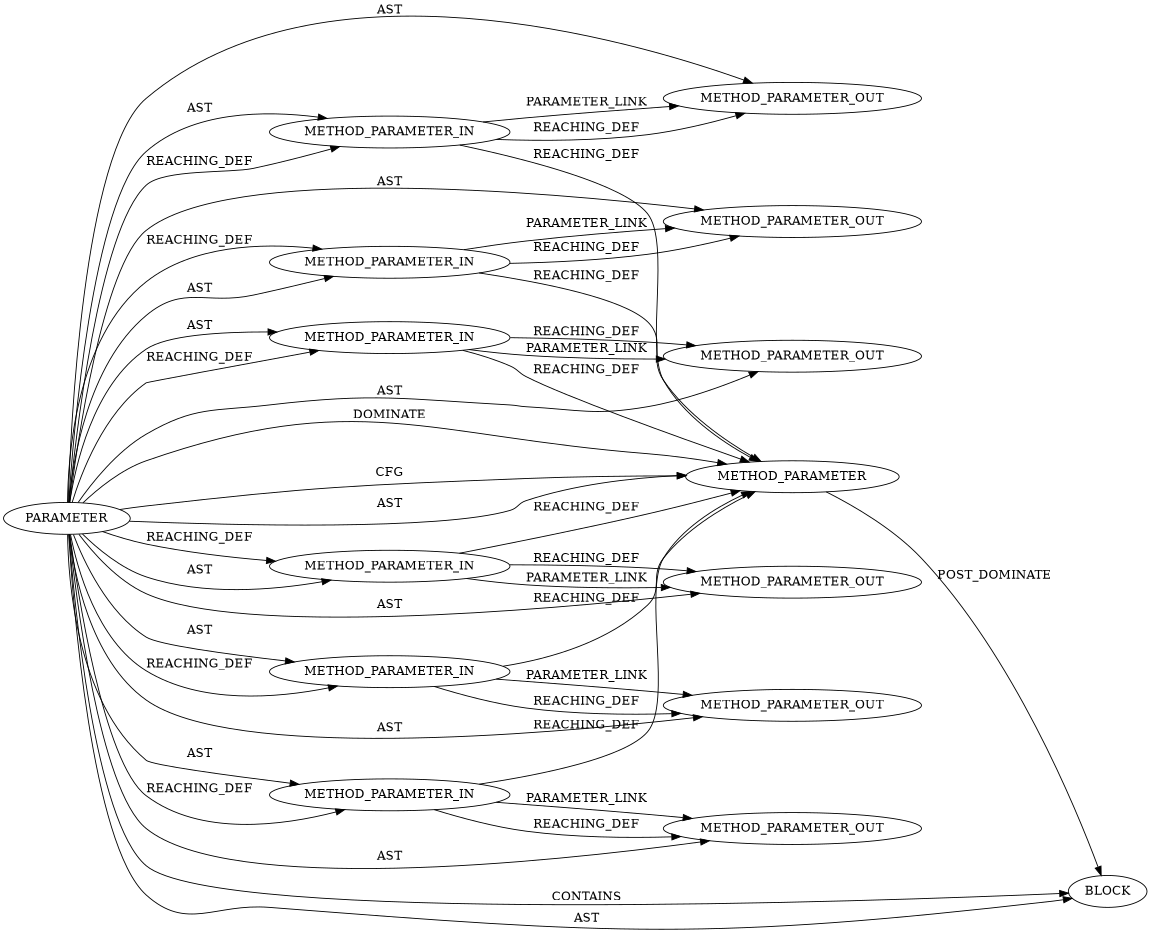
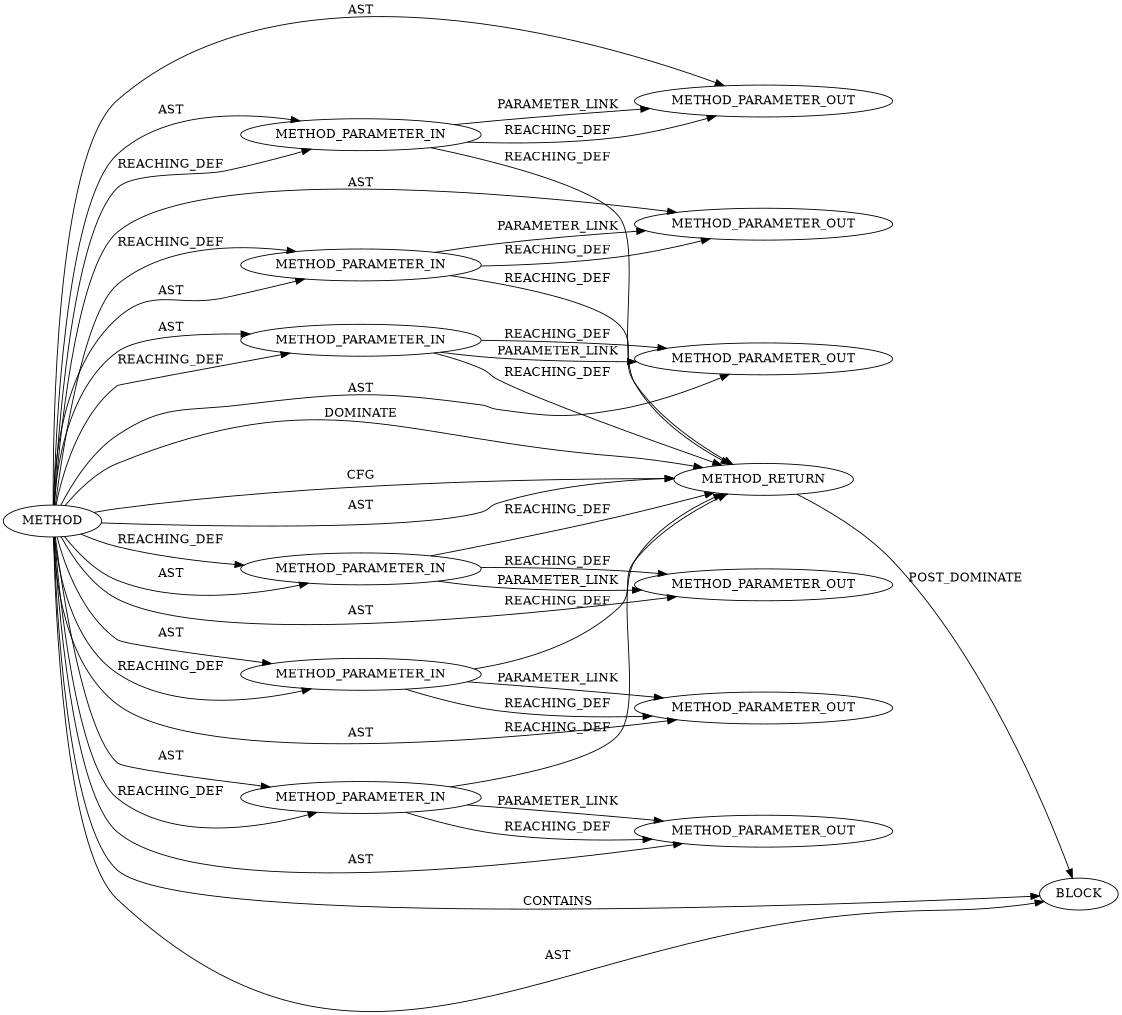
(792, 477) -> (764, 479)
(67, 518) -> (52, 521)
